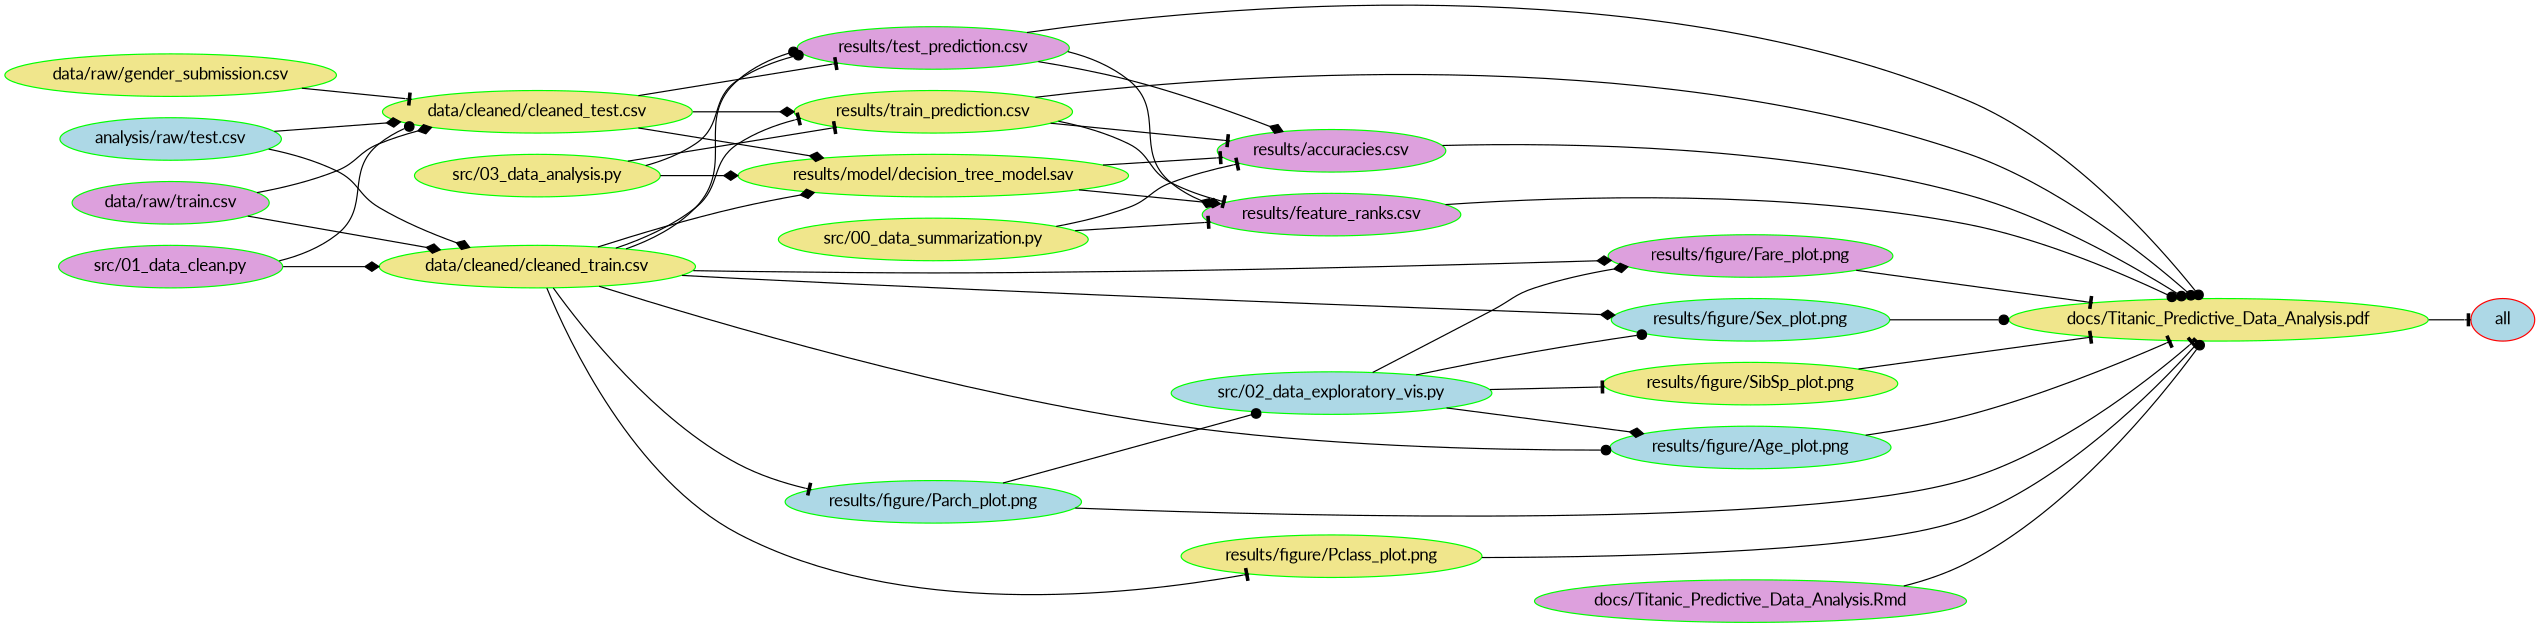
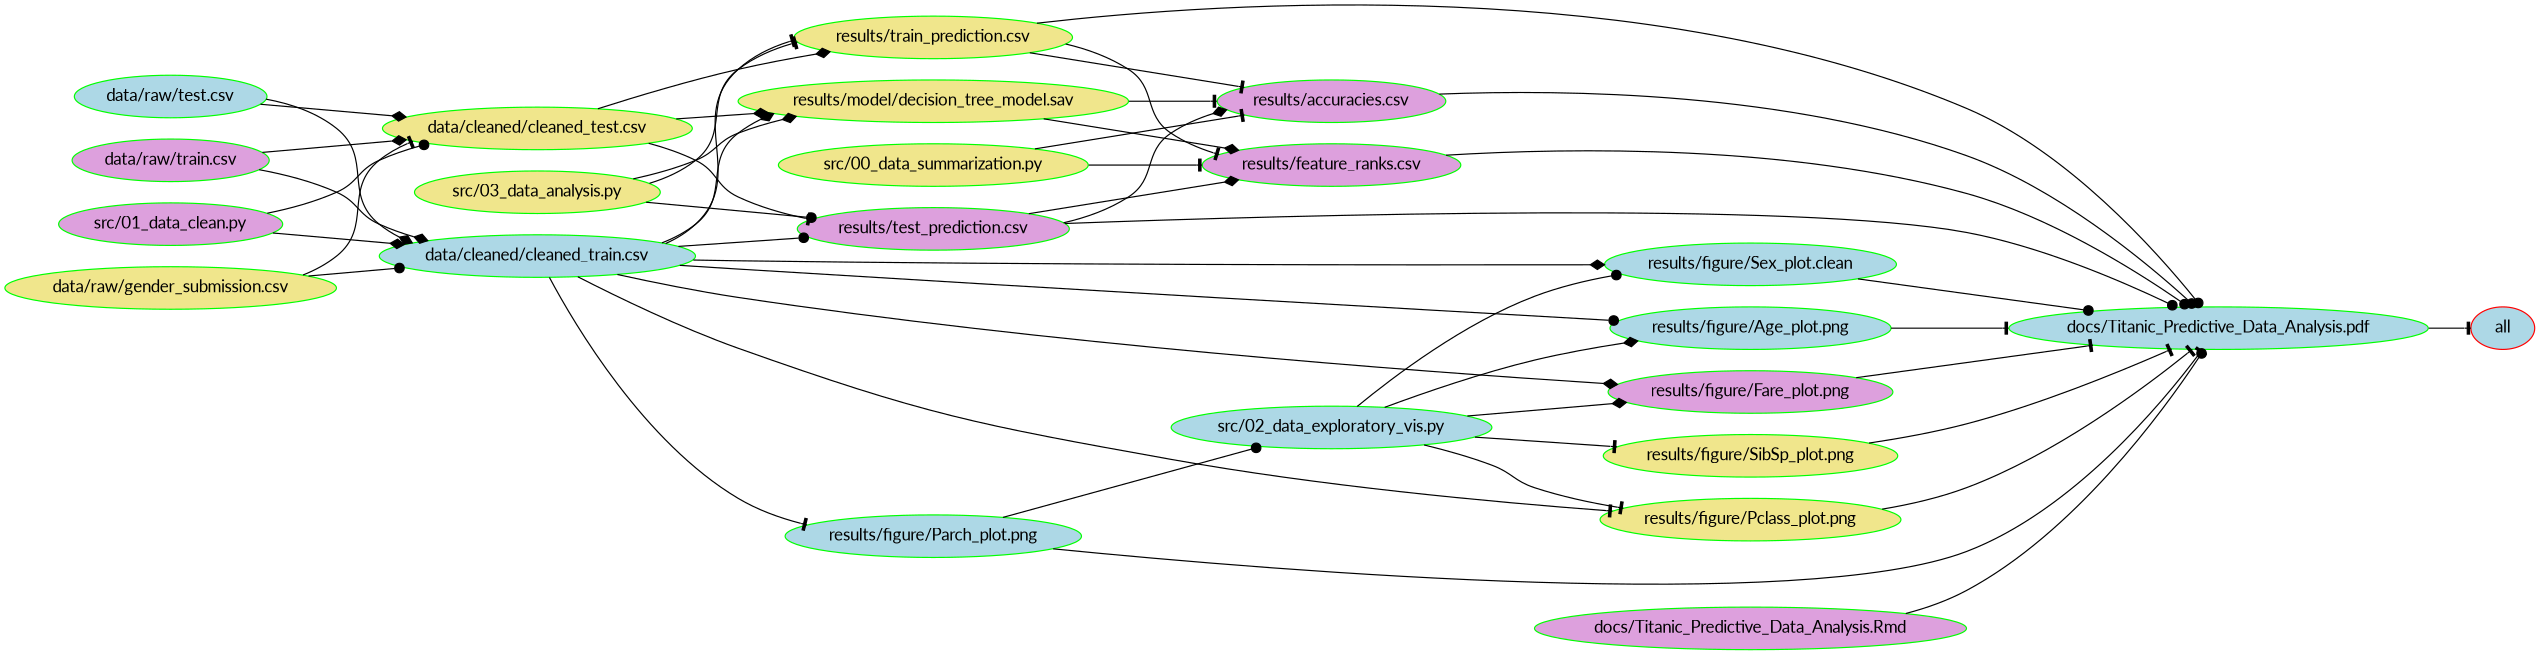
(171, 139) -> (171, 97)
(537, 267) -> (537, 256)
none -> (352, 272)
(1750, 320) -> (1750, 264)
(2219, 320) -> (2219, 328)
none -> (1519, 481)
